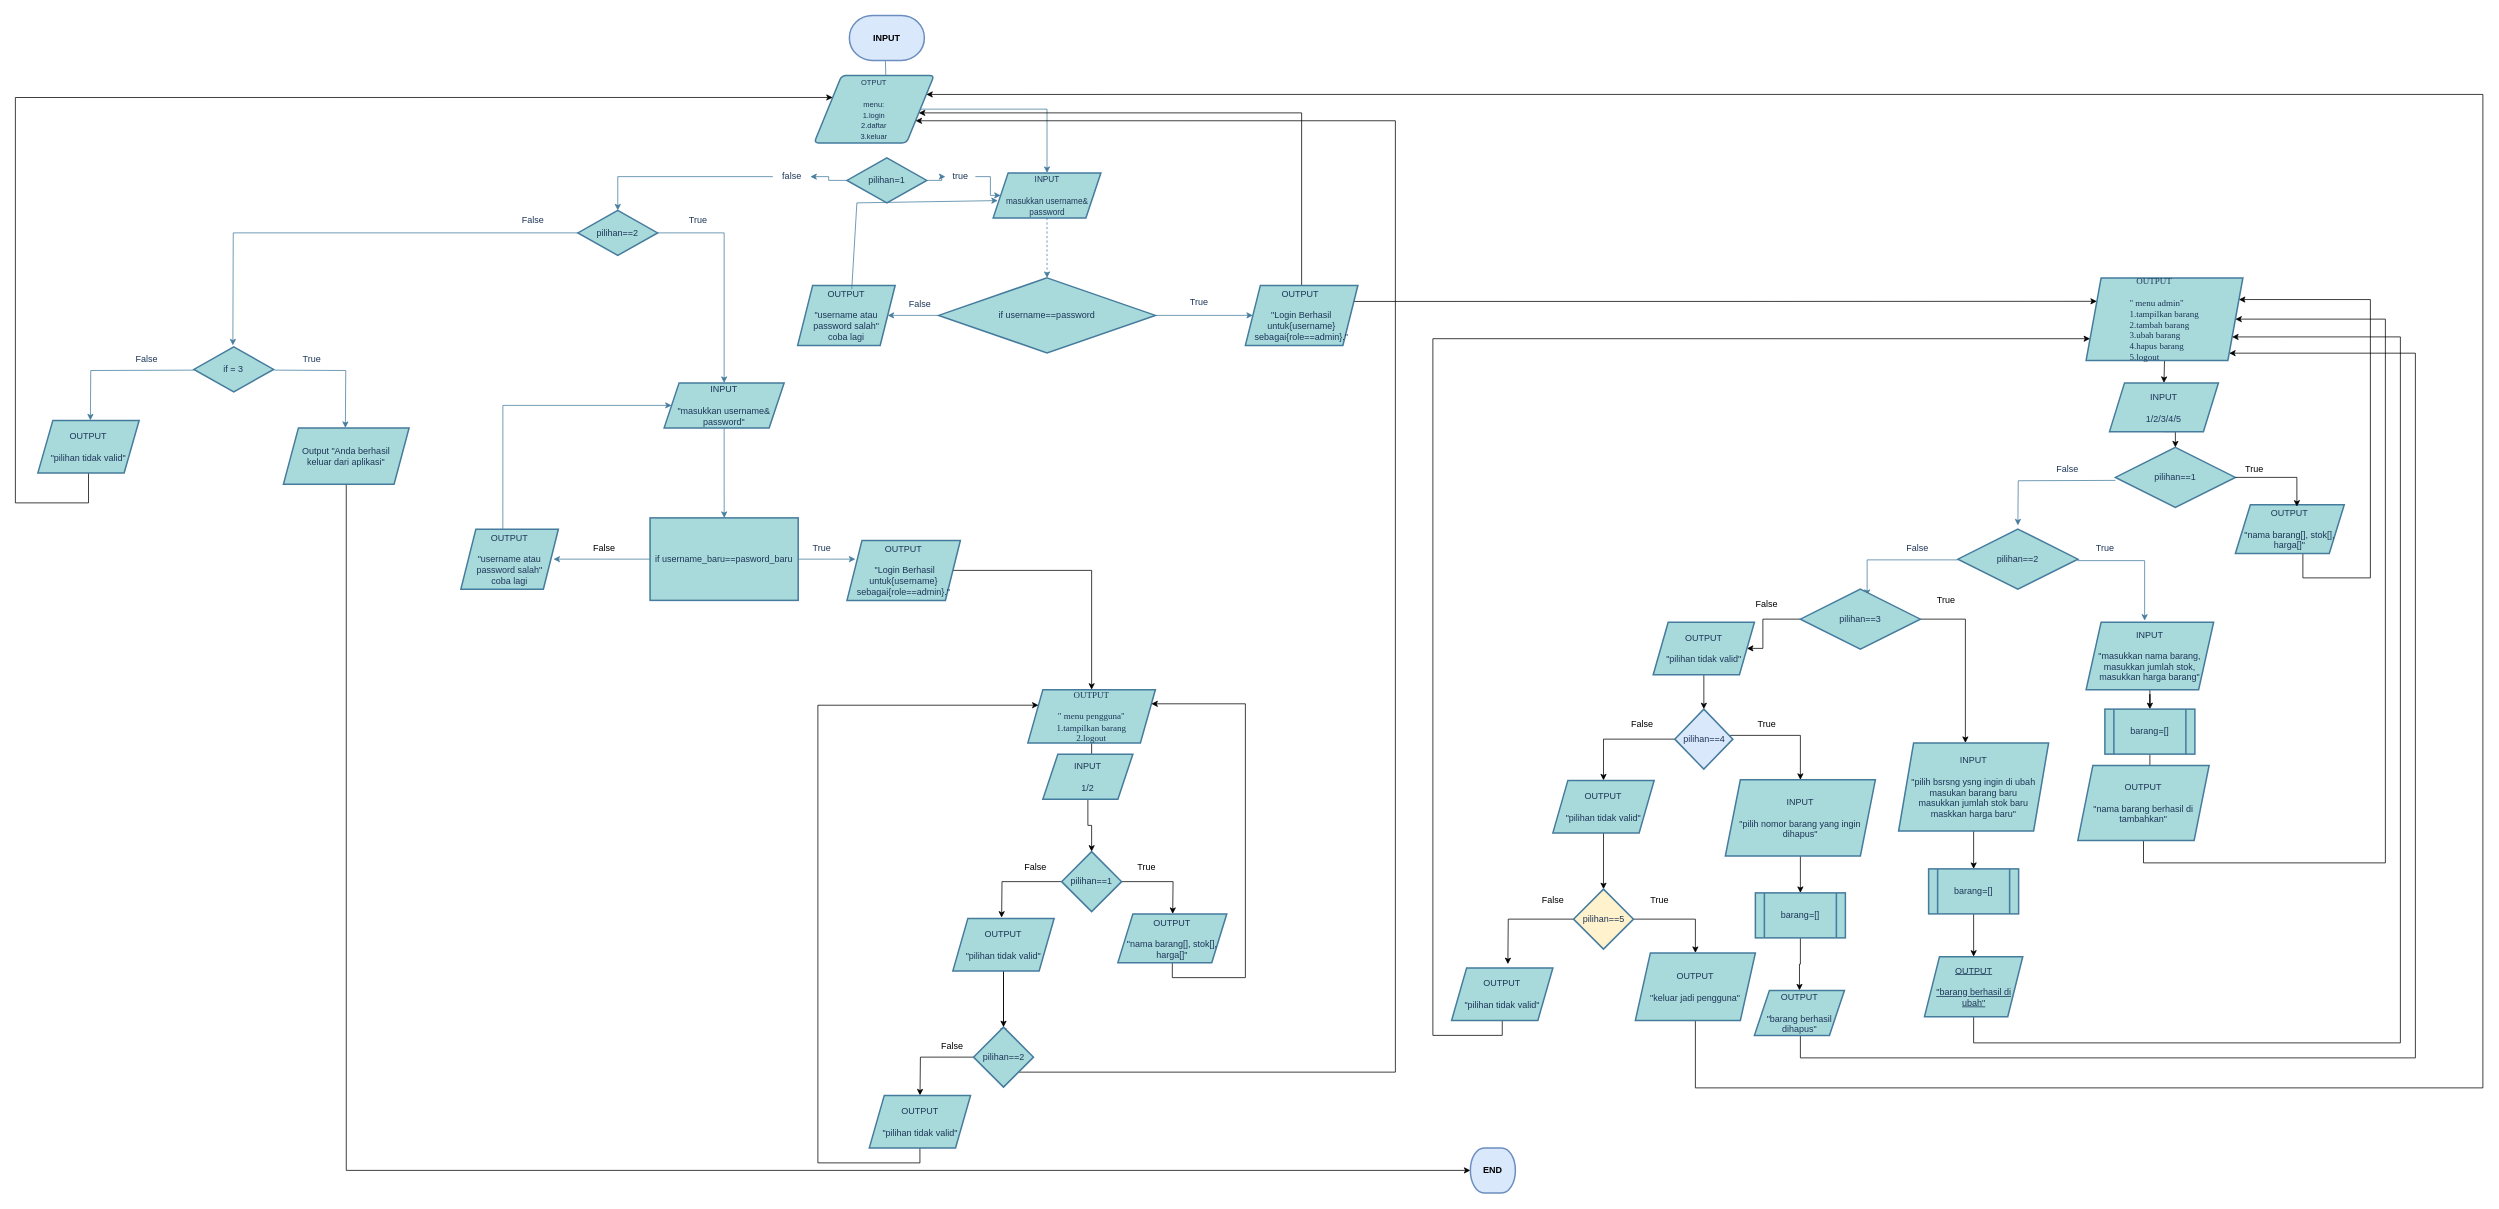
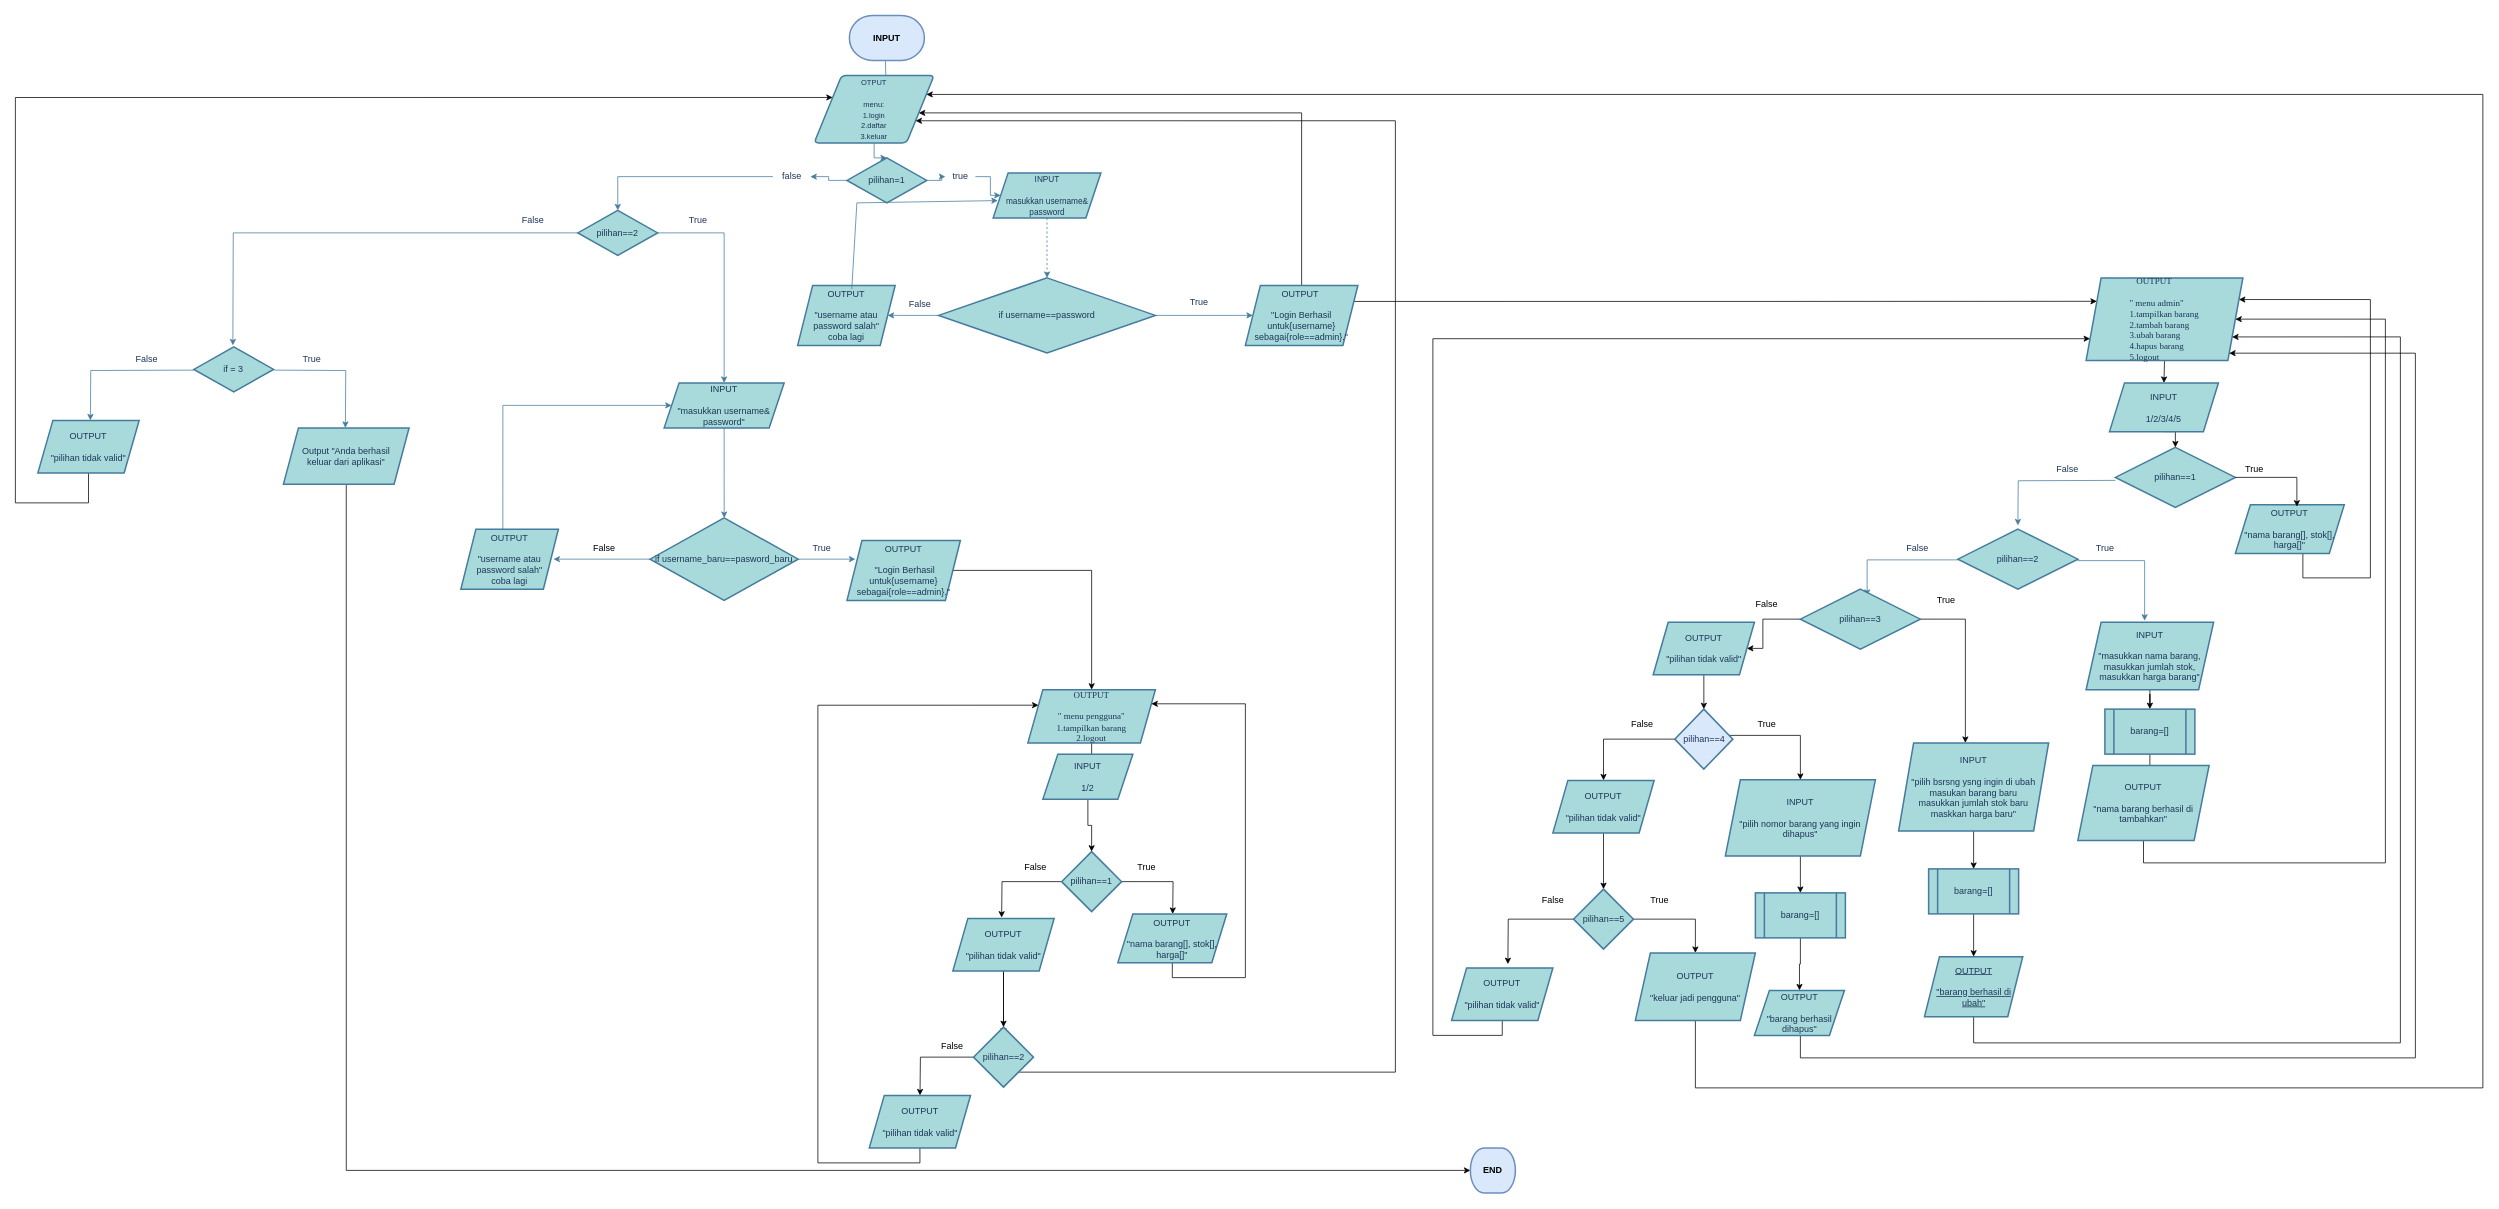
(1046, 109) -> (876, 158)
(724, 559) -> (724, 559)
(1604, 919) -> (1604, 919)
